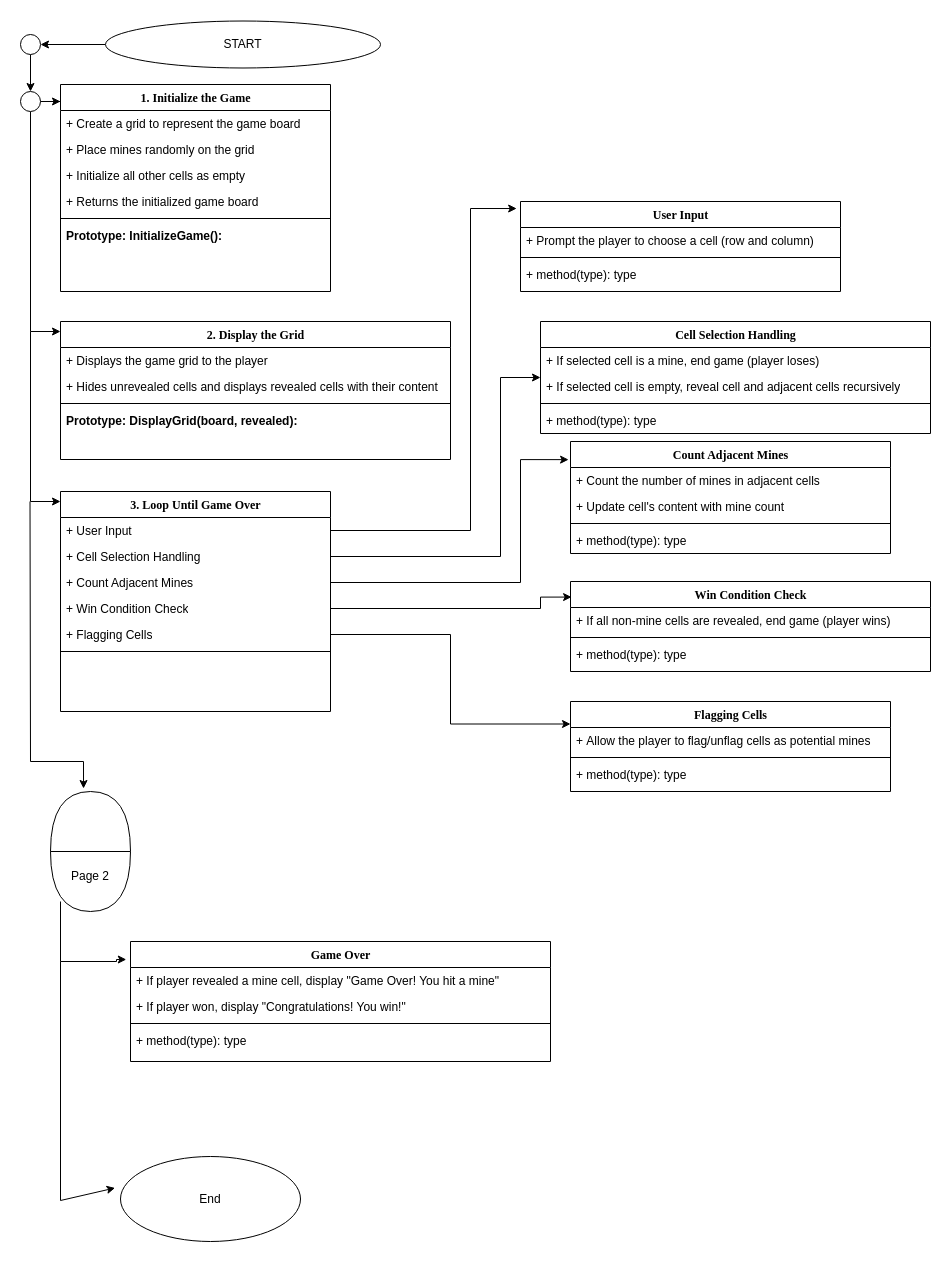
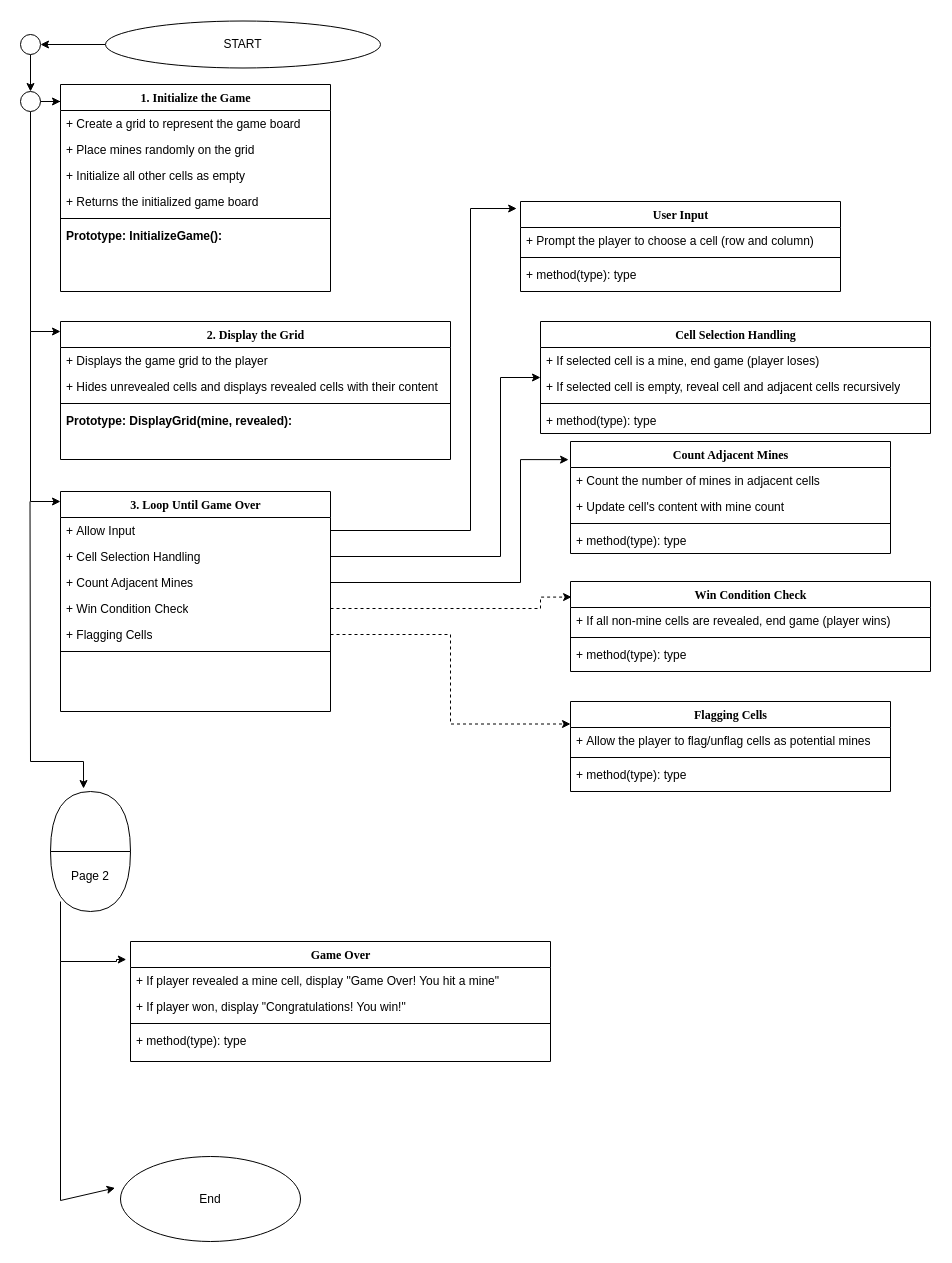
(187, 422) -> (182, 422)
(105, 532) -> (106, 532)
(454, 609) -> (454, 609)
(451, 676) -> (451, 676)
